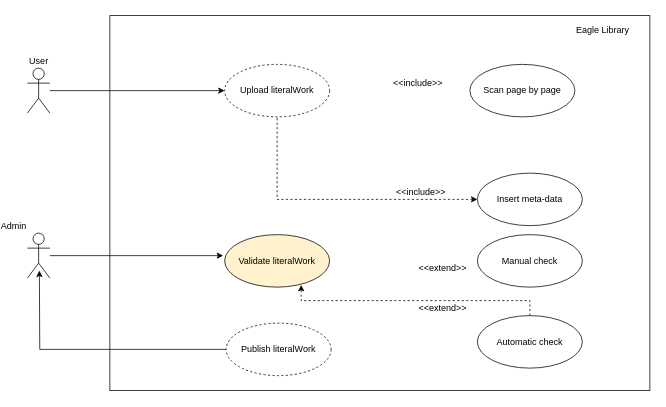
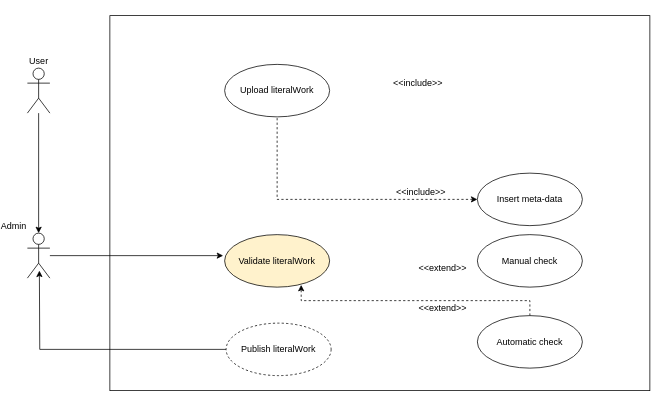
(609, 30) -> none
(134, 90) -> (39, 170)
(277, 90) -> (277, 90)
(522, 90) -> none
